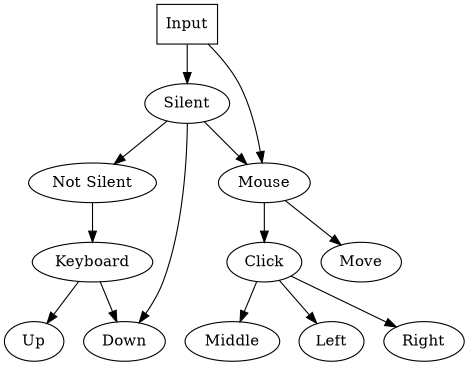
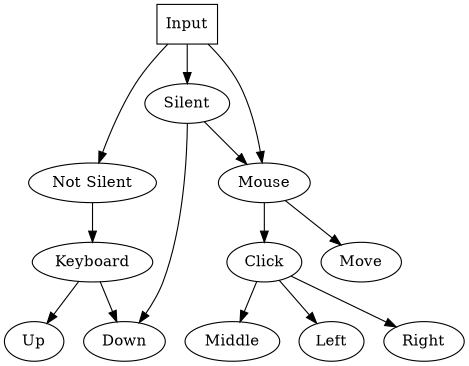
(145, 139) -> (129, 94)
